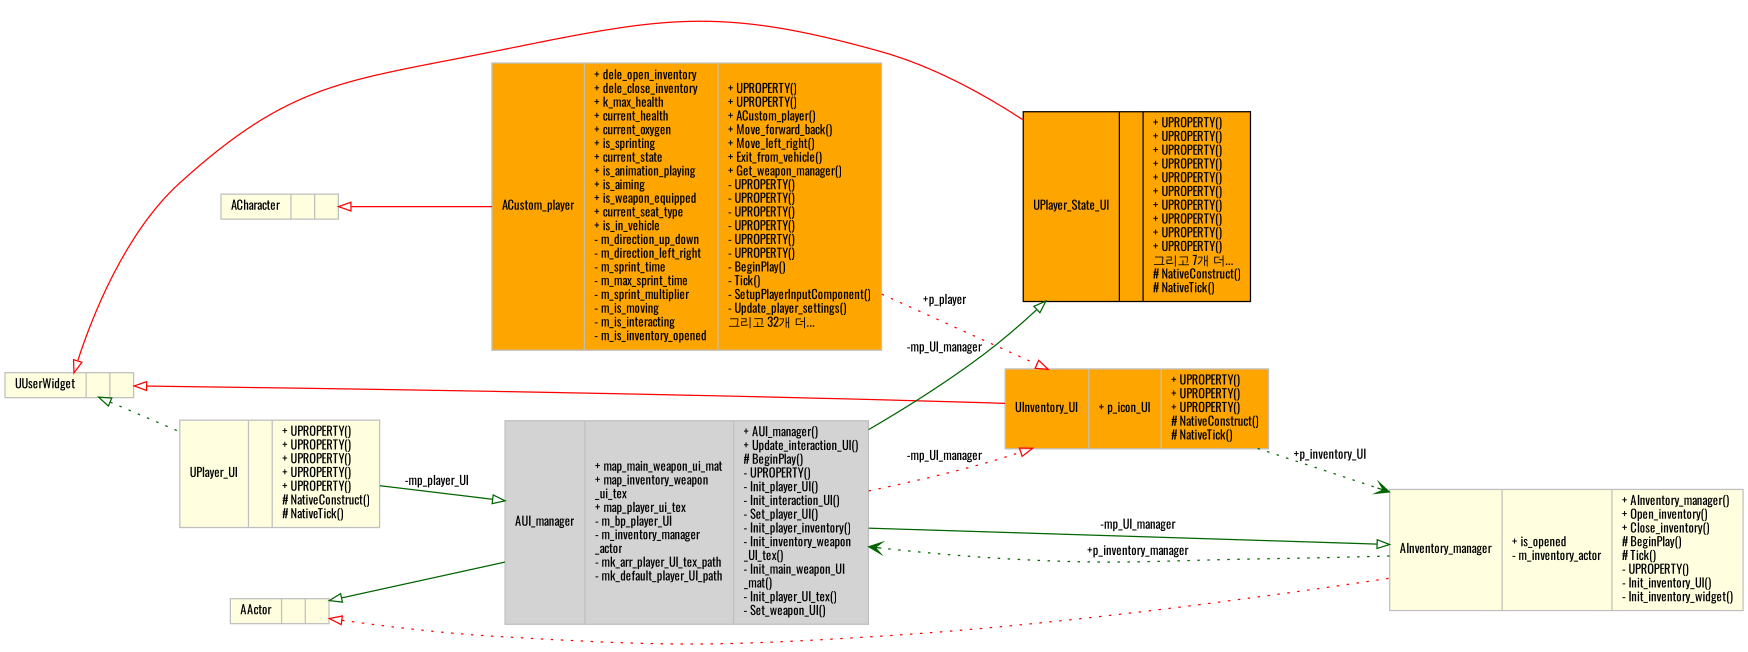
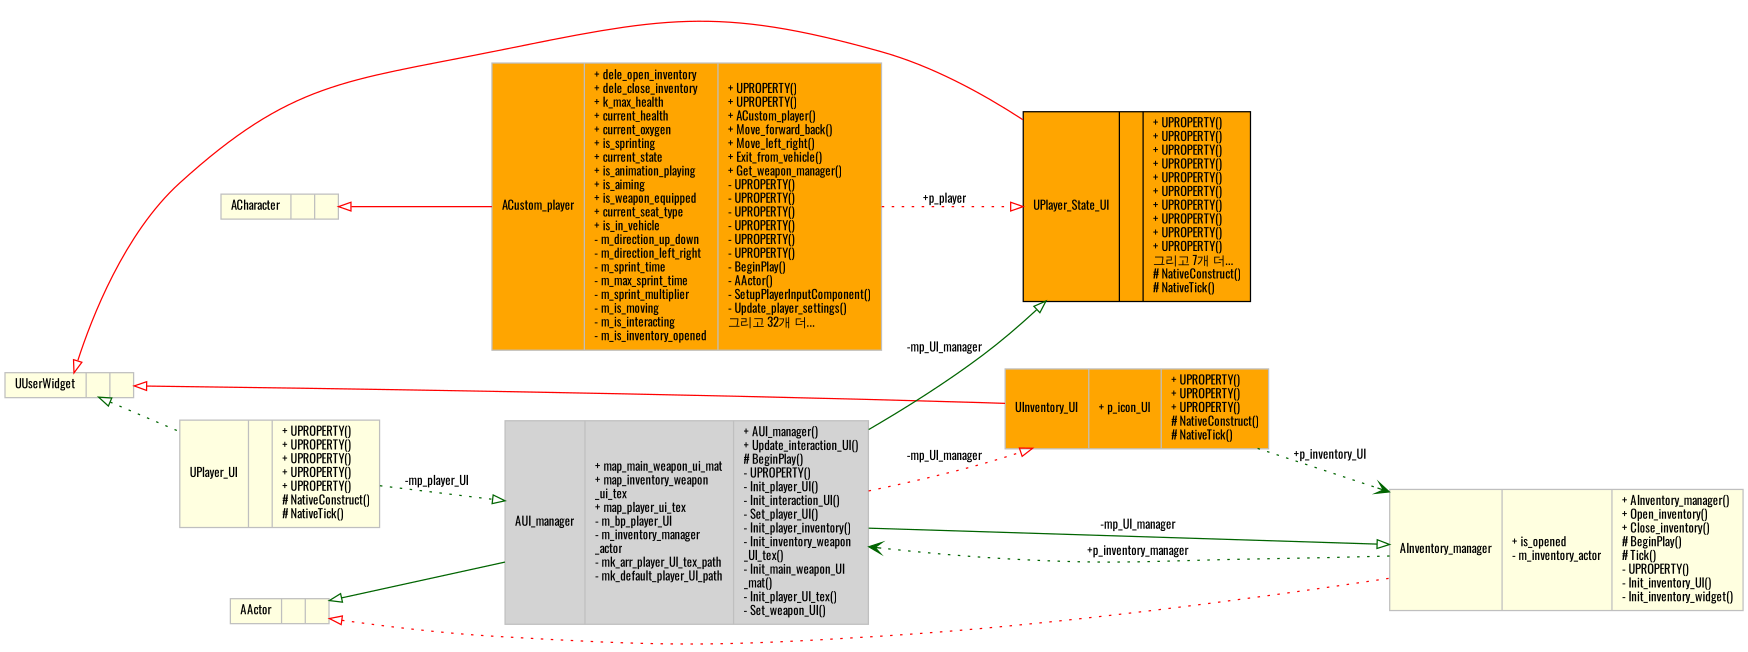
(744, 282) -> (750, 282)
(959, 329) -> (946, 207)
(436, 493) -> (436, 493)
